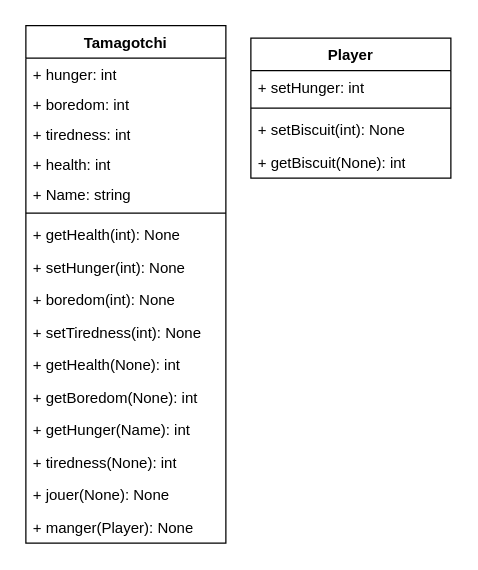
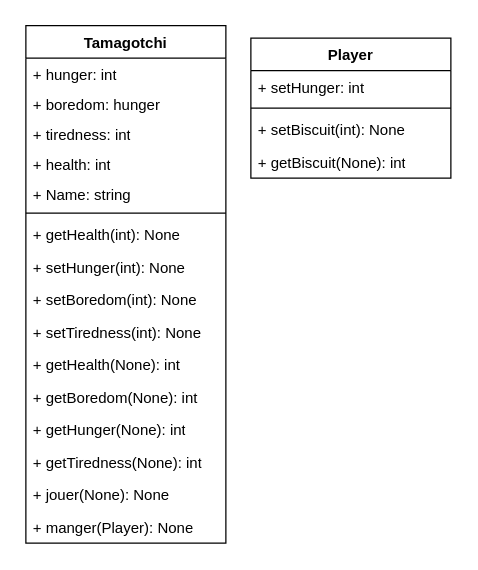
(84, 106) -> (99, 106)
(109, 301) -> (122, 301)
(118, 431) -> (118, 431)
(116, 463) -> (127, 472)
